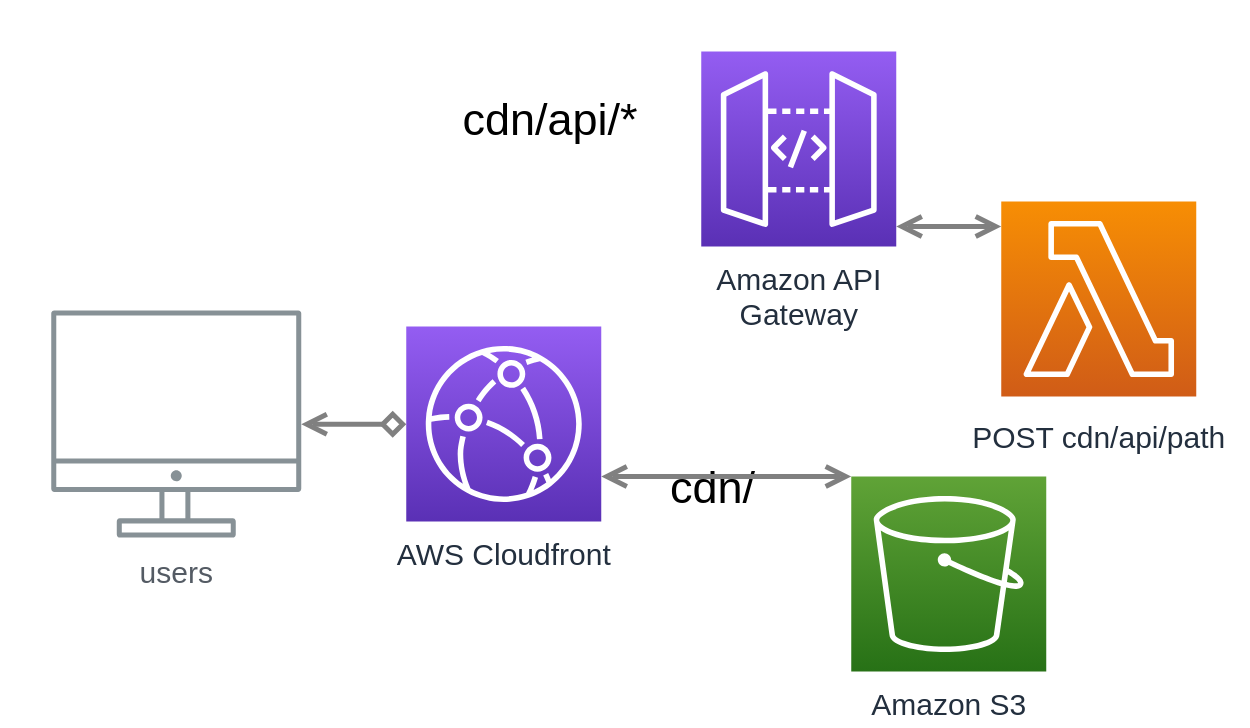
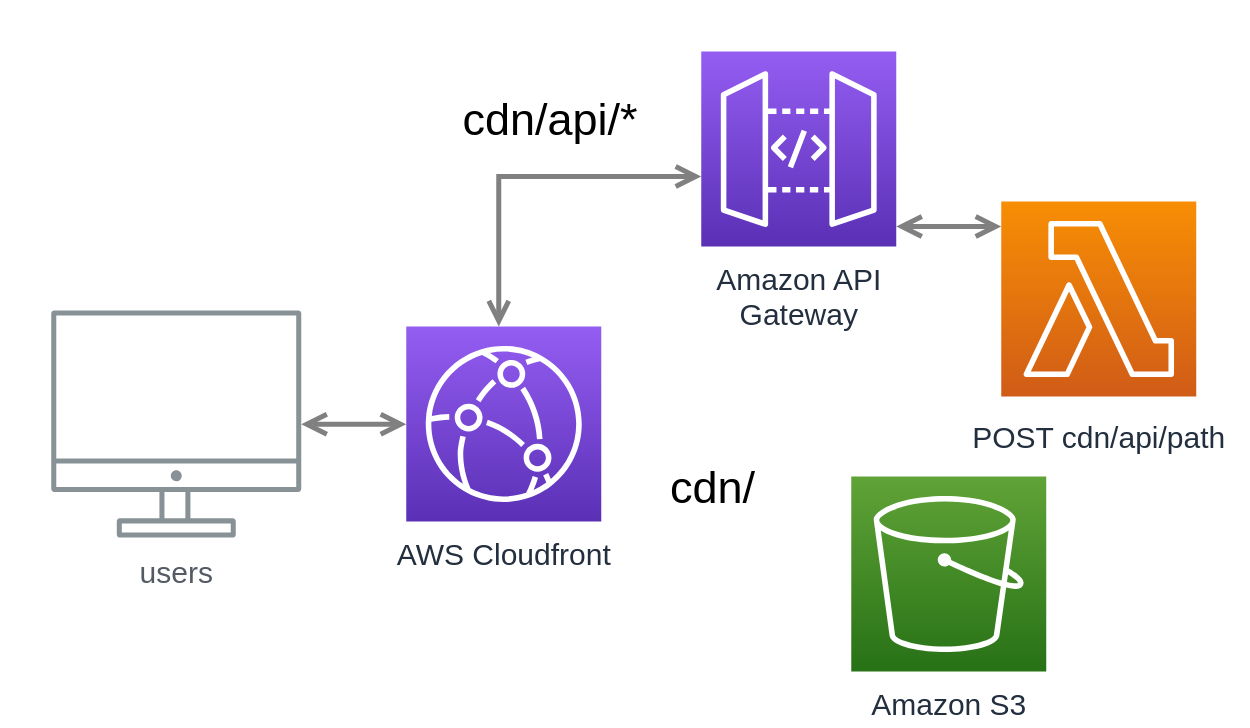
none -> (525, 176)
(381, 424) -> (389, 424)
(726, 476) -> none
